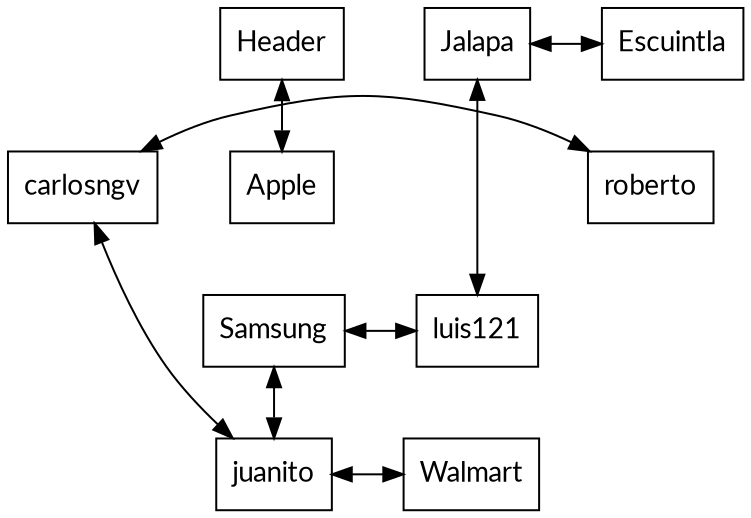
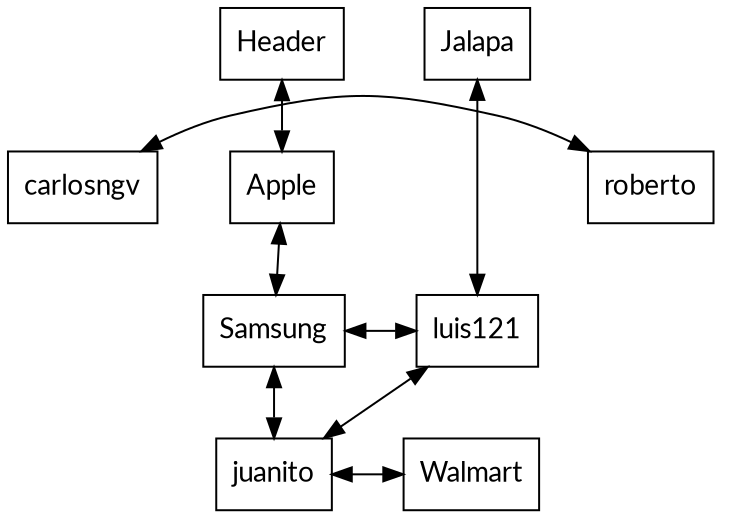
(673, 44) -> none
none -> (278, 259)
(149, 340) -> (376, 403)
